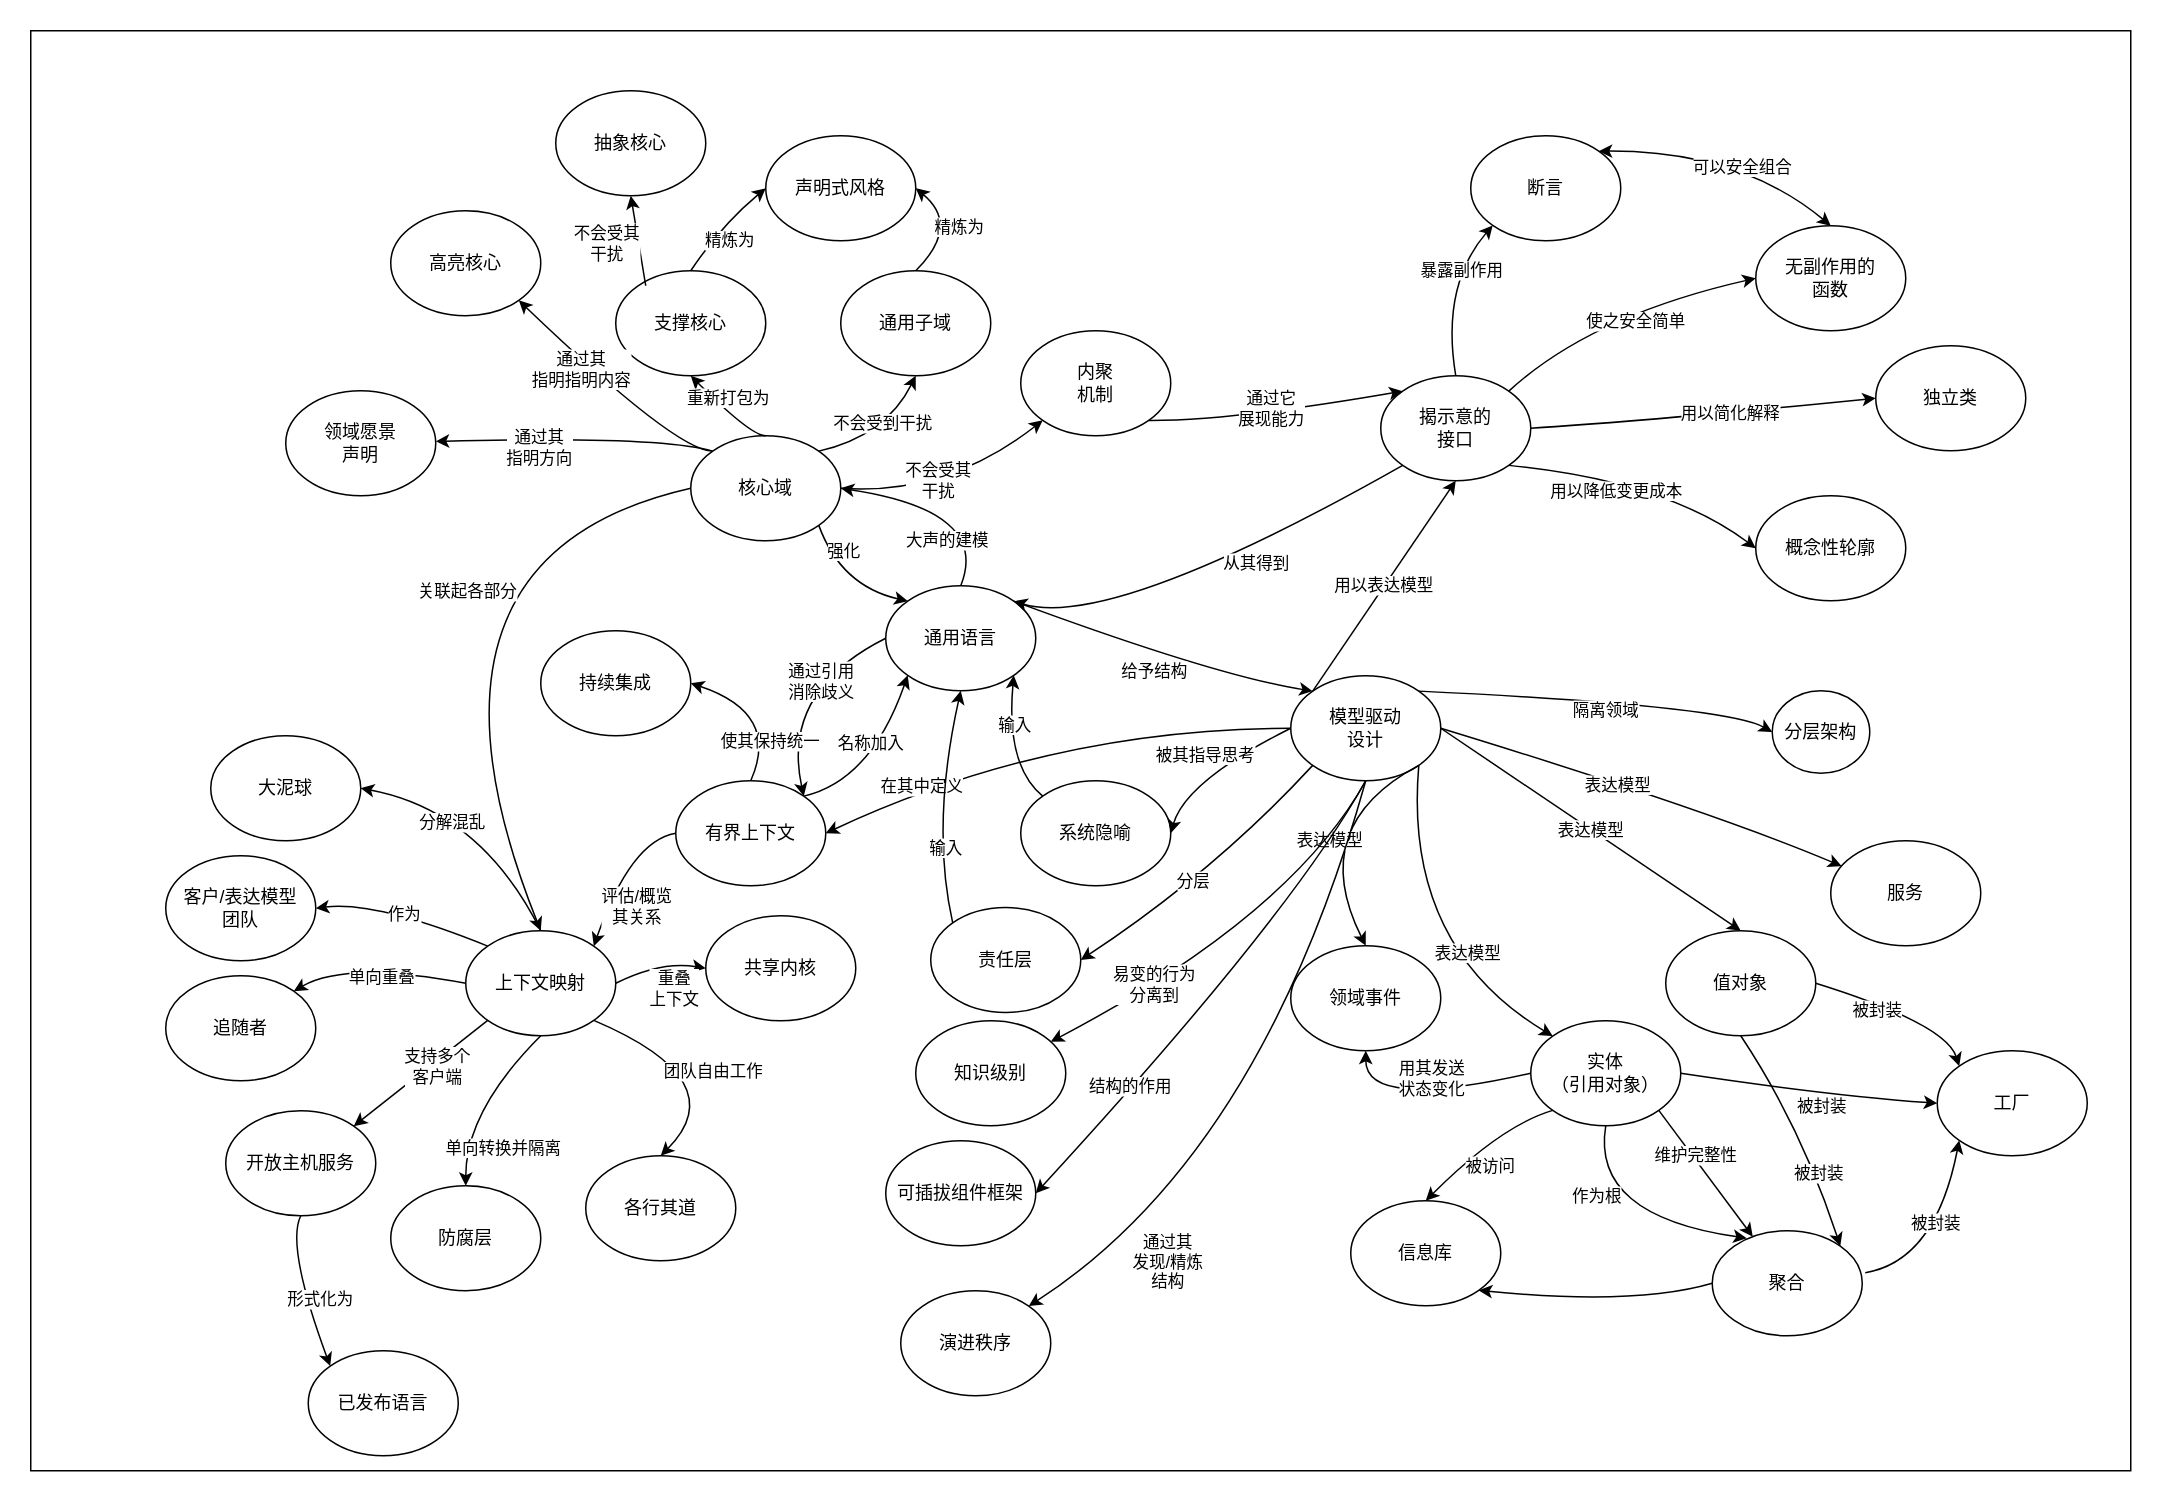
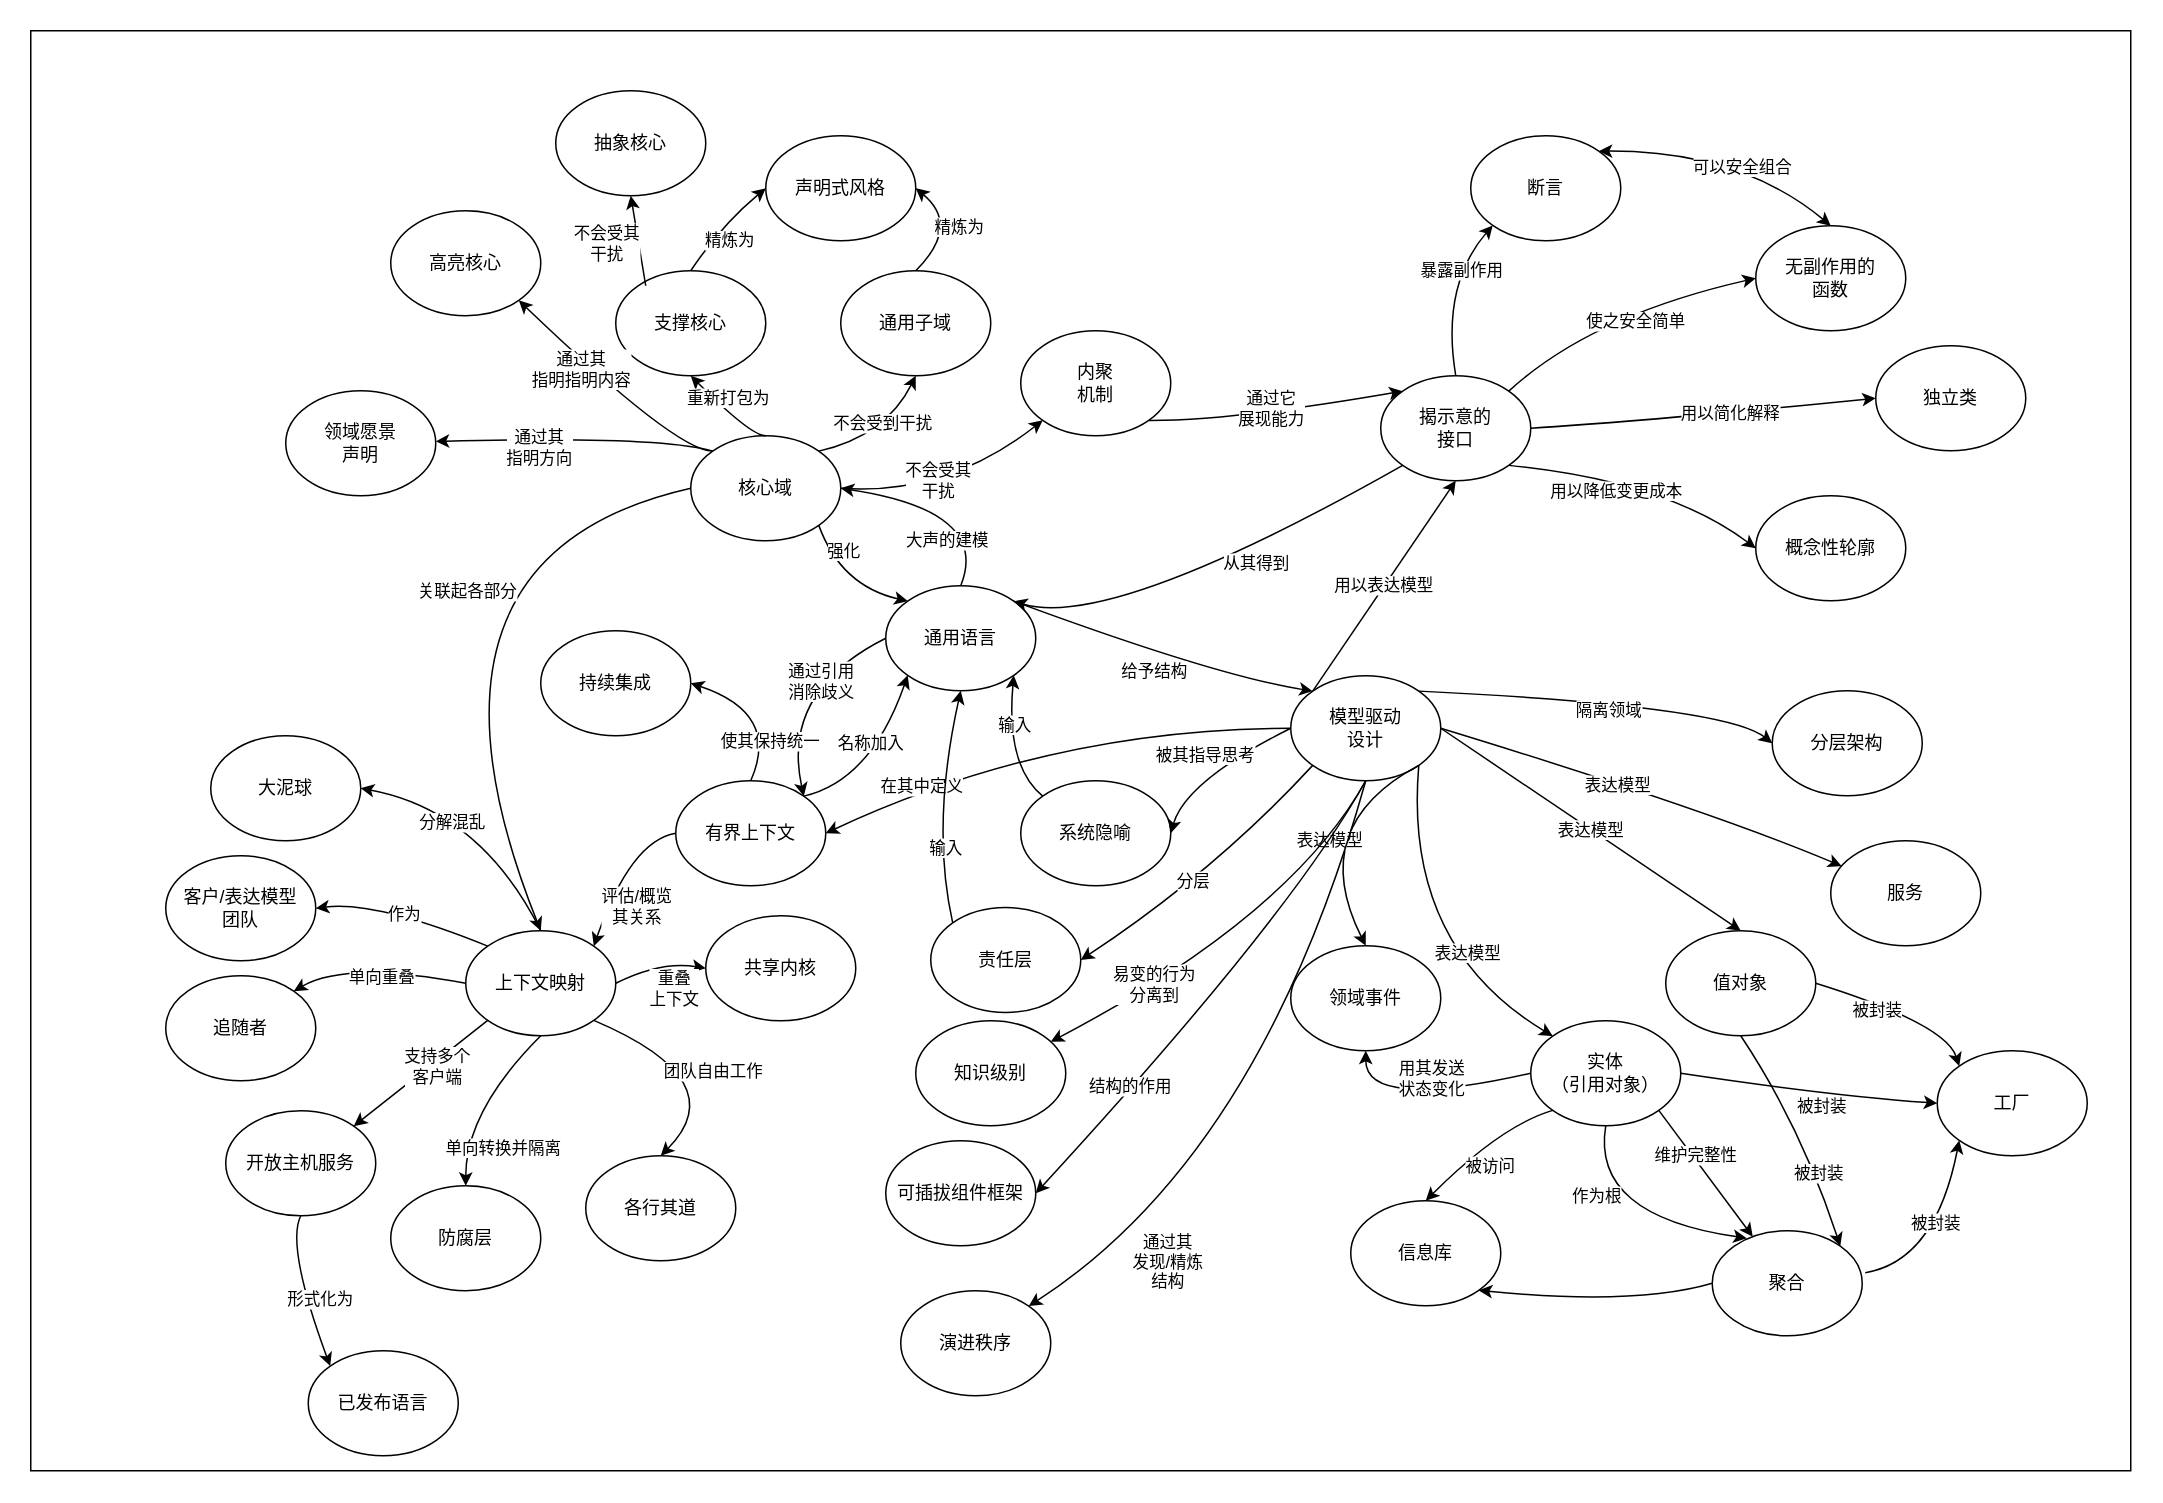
(1821, 732) -> (1847, 743)
